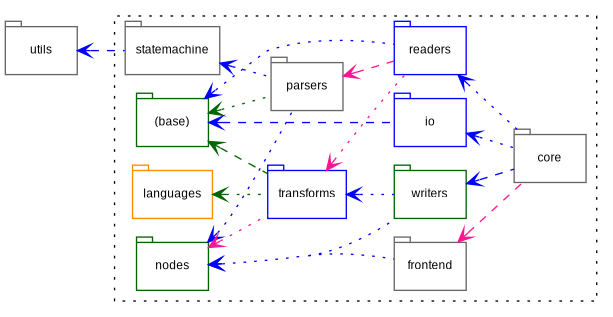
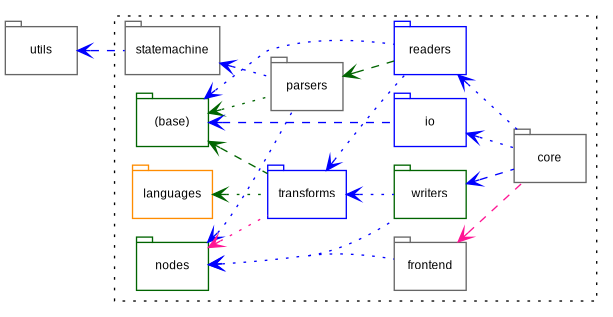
(375, 67) -> (375, 67)
(371, 114) -> (371, 114)
